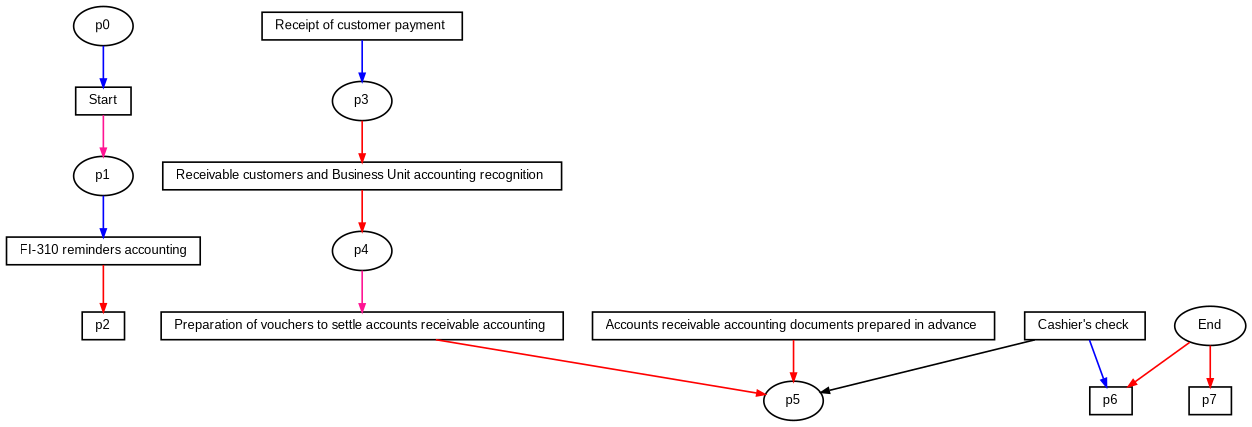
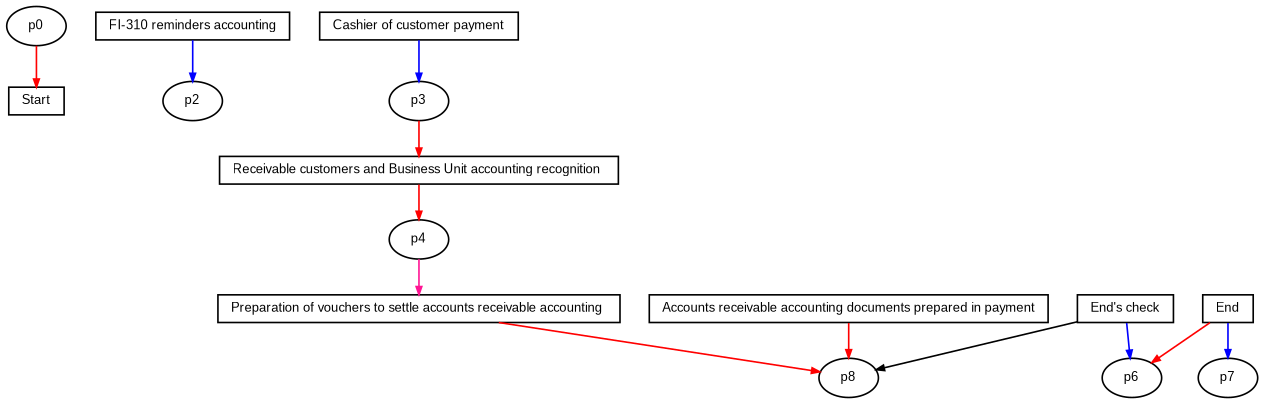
(362, 26) -> (419, 26)
(103, 62) -> (36, 62)
(103, 176) -> none
(103, 284) -> (193, 57)
(103, 326) -> (193, 101)
(794, 326) -> (849, 309)
(1085, 326) -> (1125, 309)
(1210, 326) -> (1228, 309)
(1210, 362) -> (1228, 336)
(794, 401) -> (849, 378)
(1111, 401) -> (1132, 378)
(1210, 401) -> (1228, 378)
